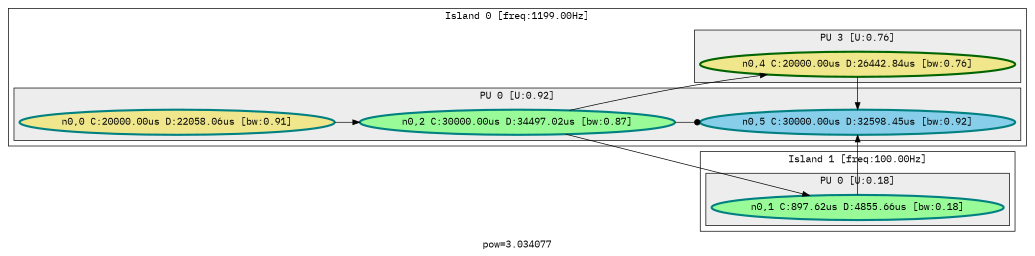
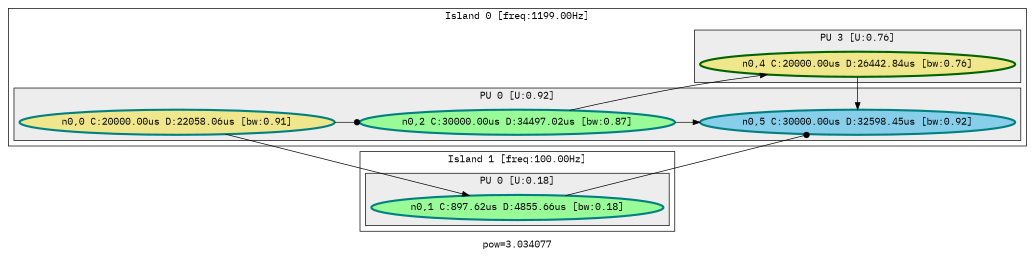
(344, 122) -> (345, 122)
(685, 122) -> (684, 122)
(684, 164) -> (344, 164)
(858, 168) -> (684, 166)
